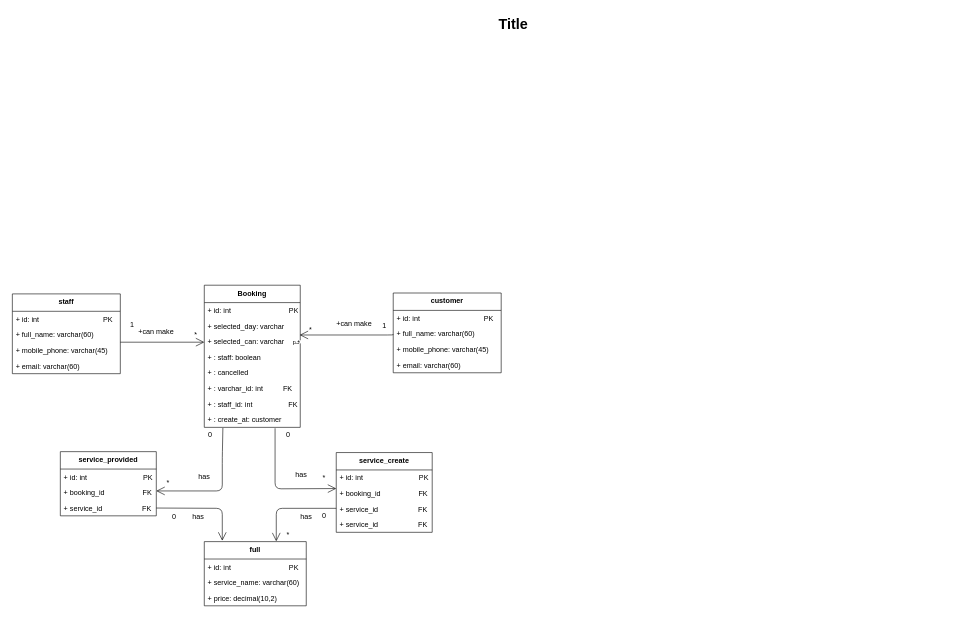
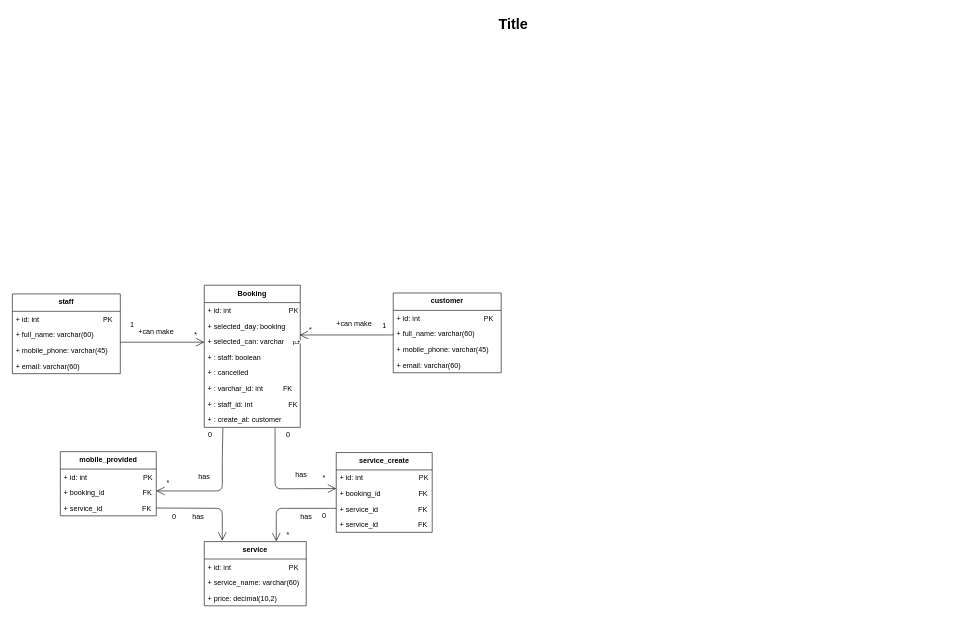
(250, 326) -> (249, 326)
(108, 460) -> (108, 460)
(255, 550) -> (255, 550)
